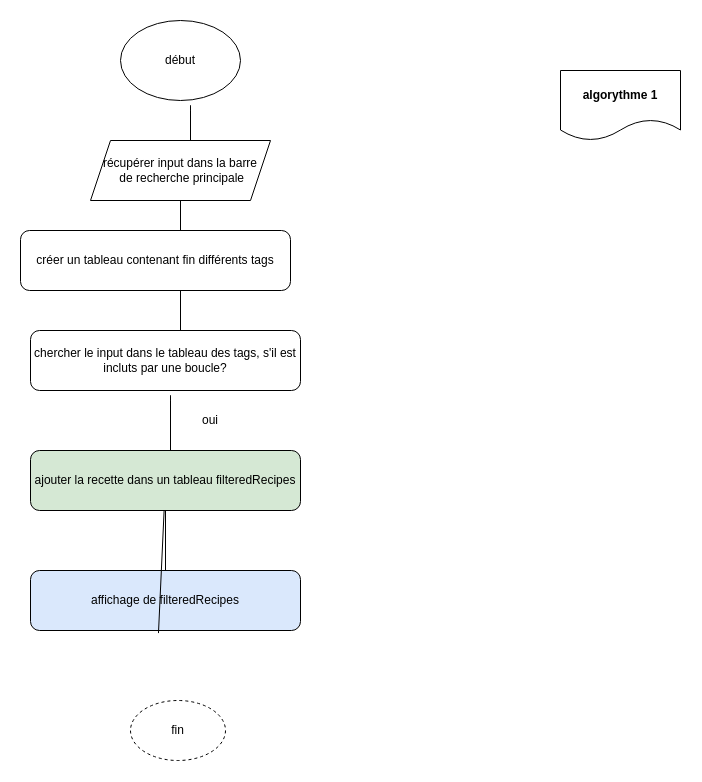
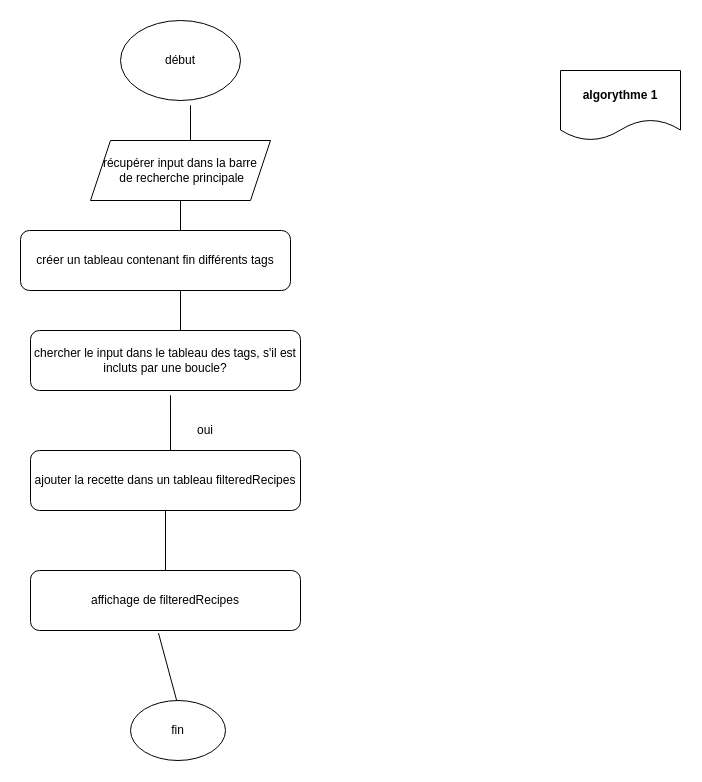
(211, 421) -> (206, 431)
(166, 481) -> (166, 481)
(161, 579) -> (167, 666)
(166, 601) -> (166, 601)
(178, 731) -> (178, 731)
